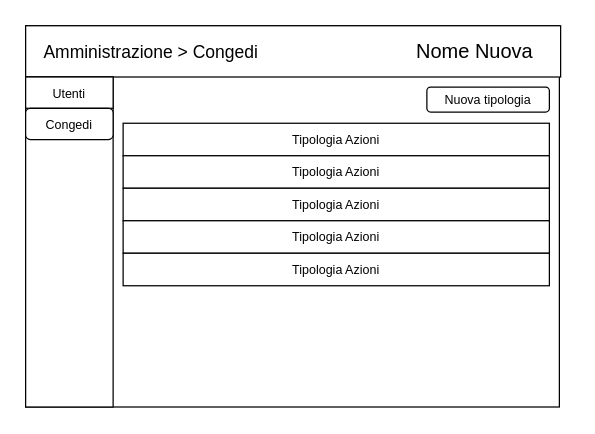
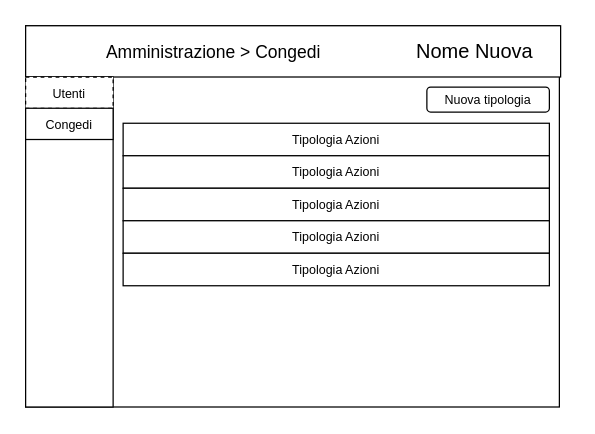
(151, 51) -> (214, 51)
(69, 93) -> (69, 93)
(69, 124) -> (69, 124)
